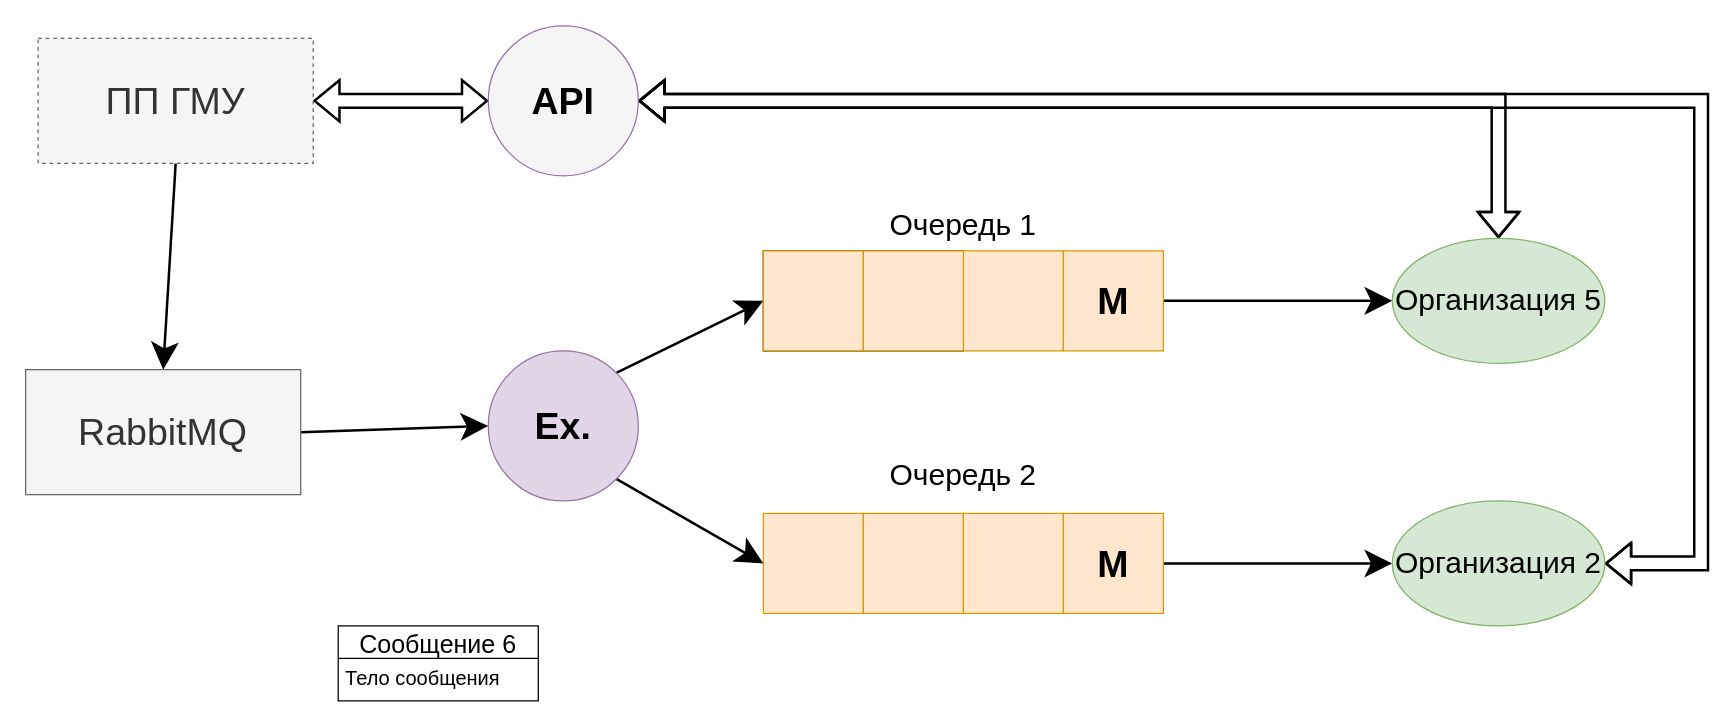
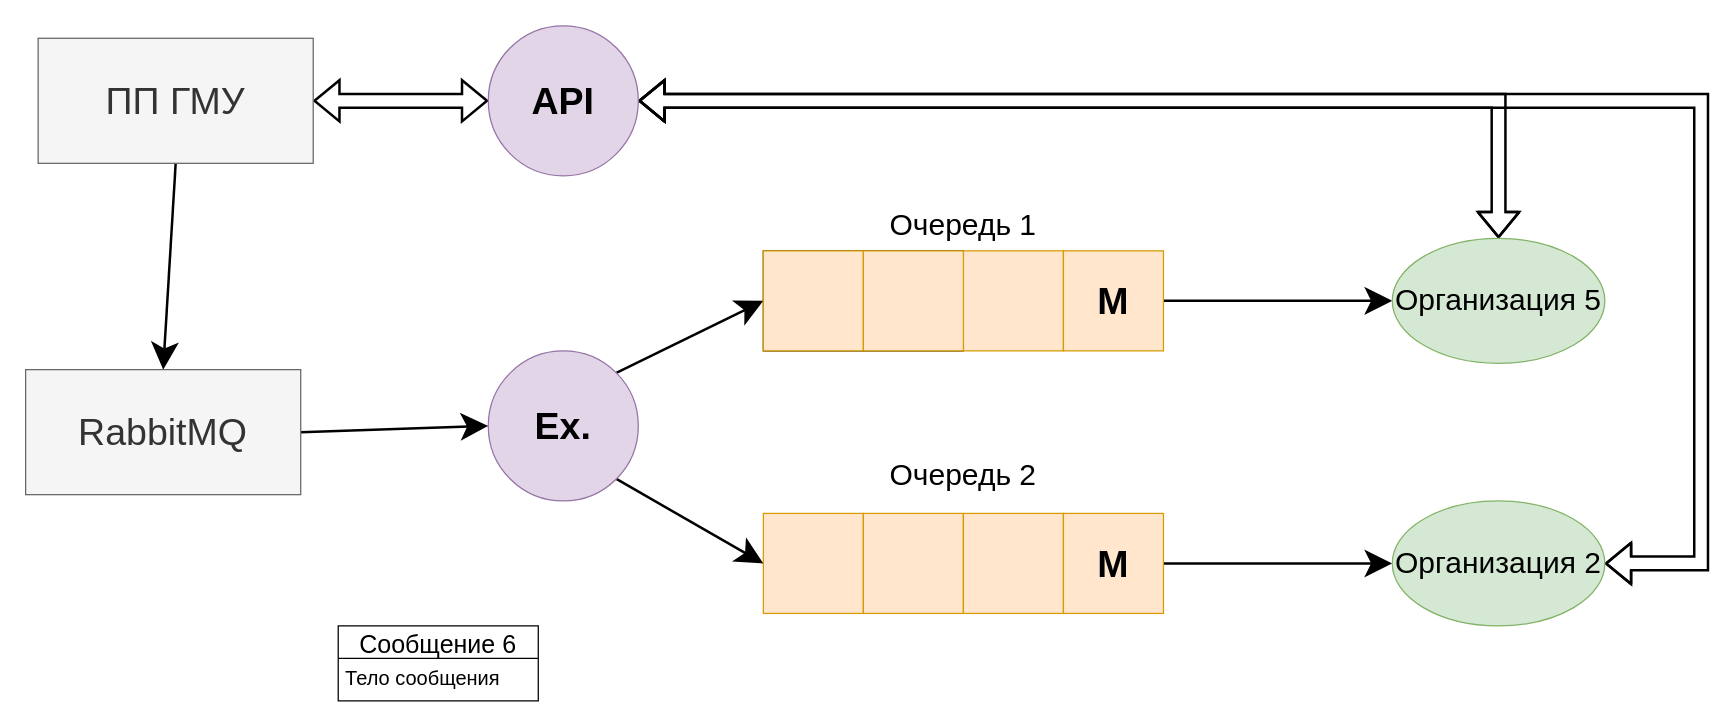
(176, 101) -> (176, 101)
(563, 101) -> (563, 101)
